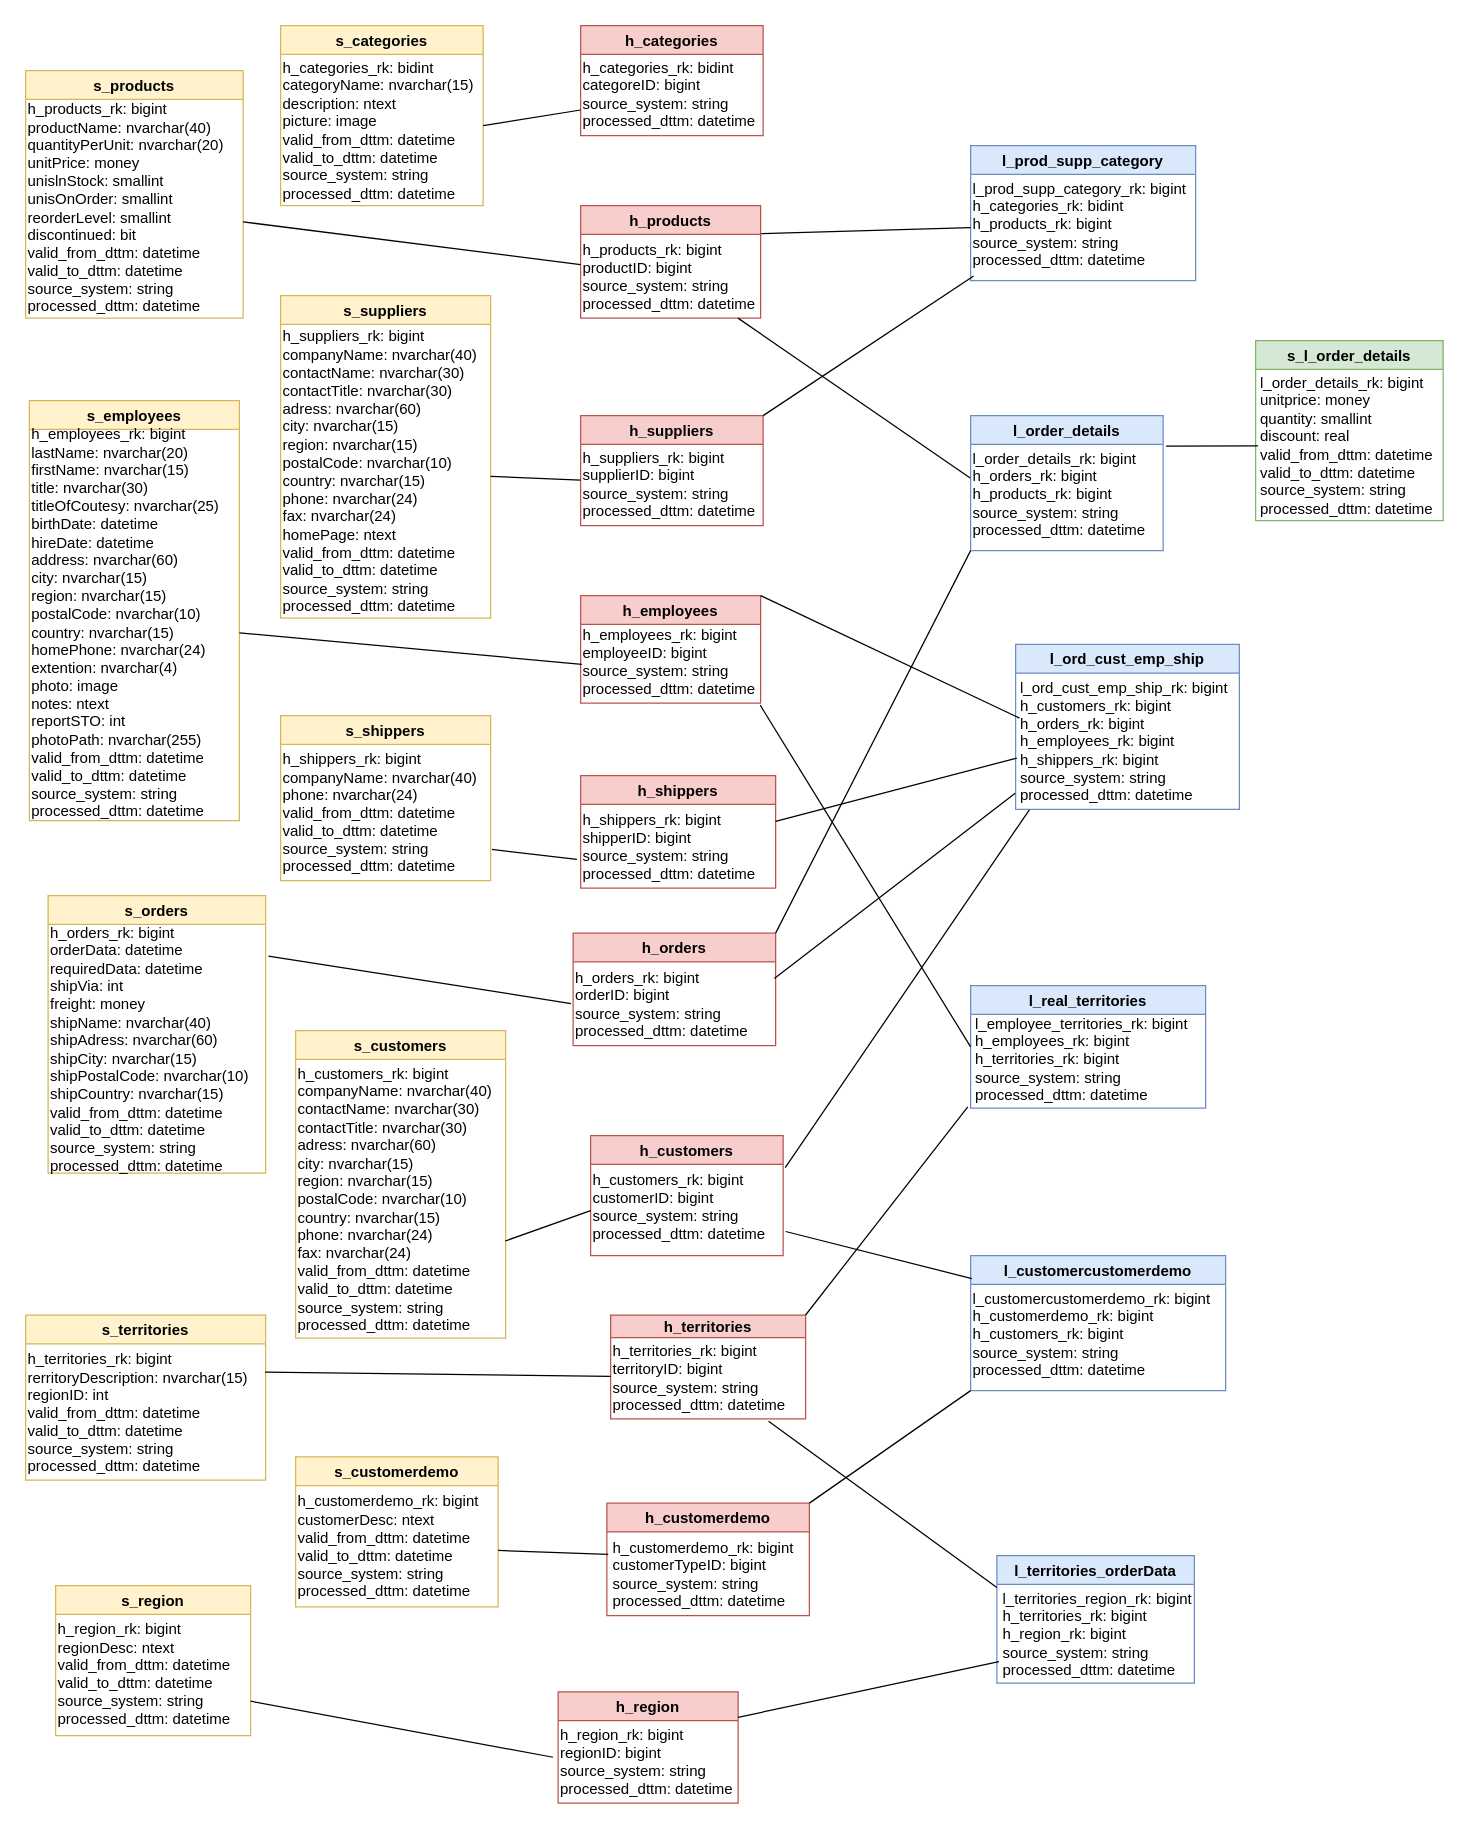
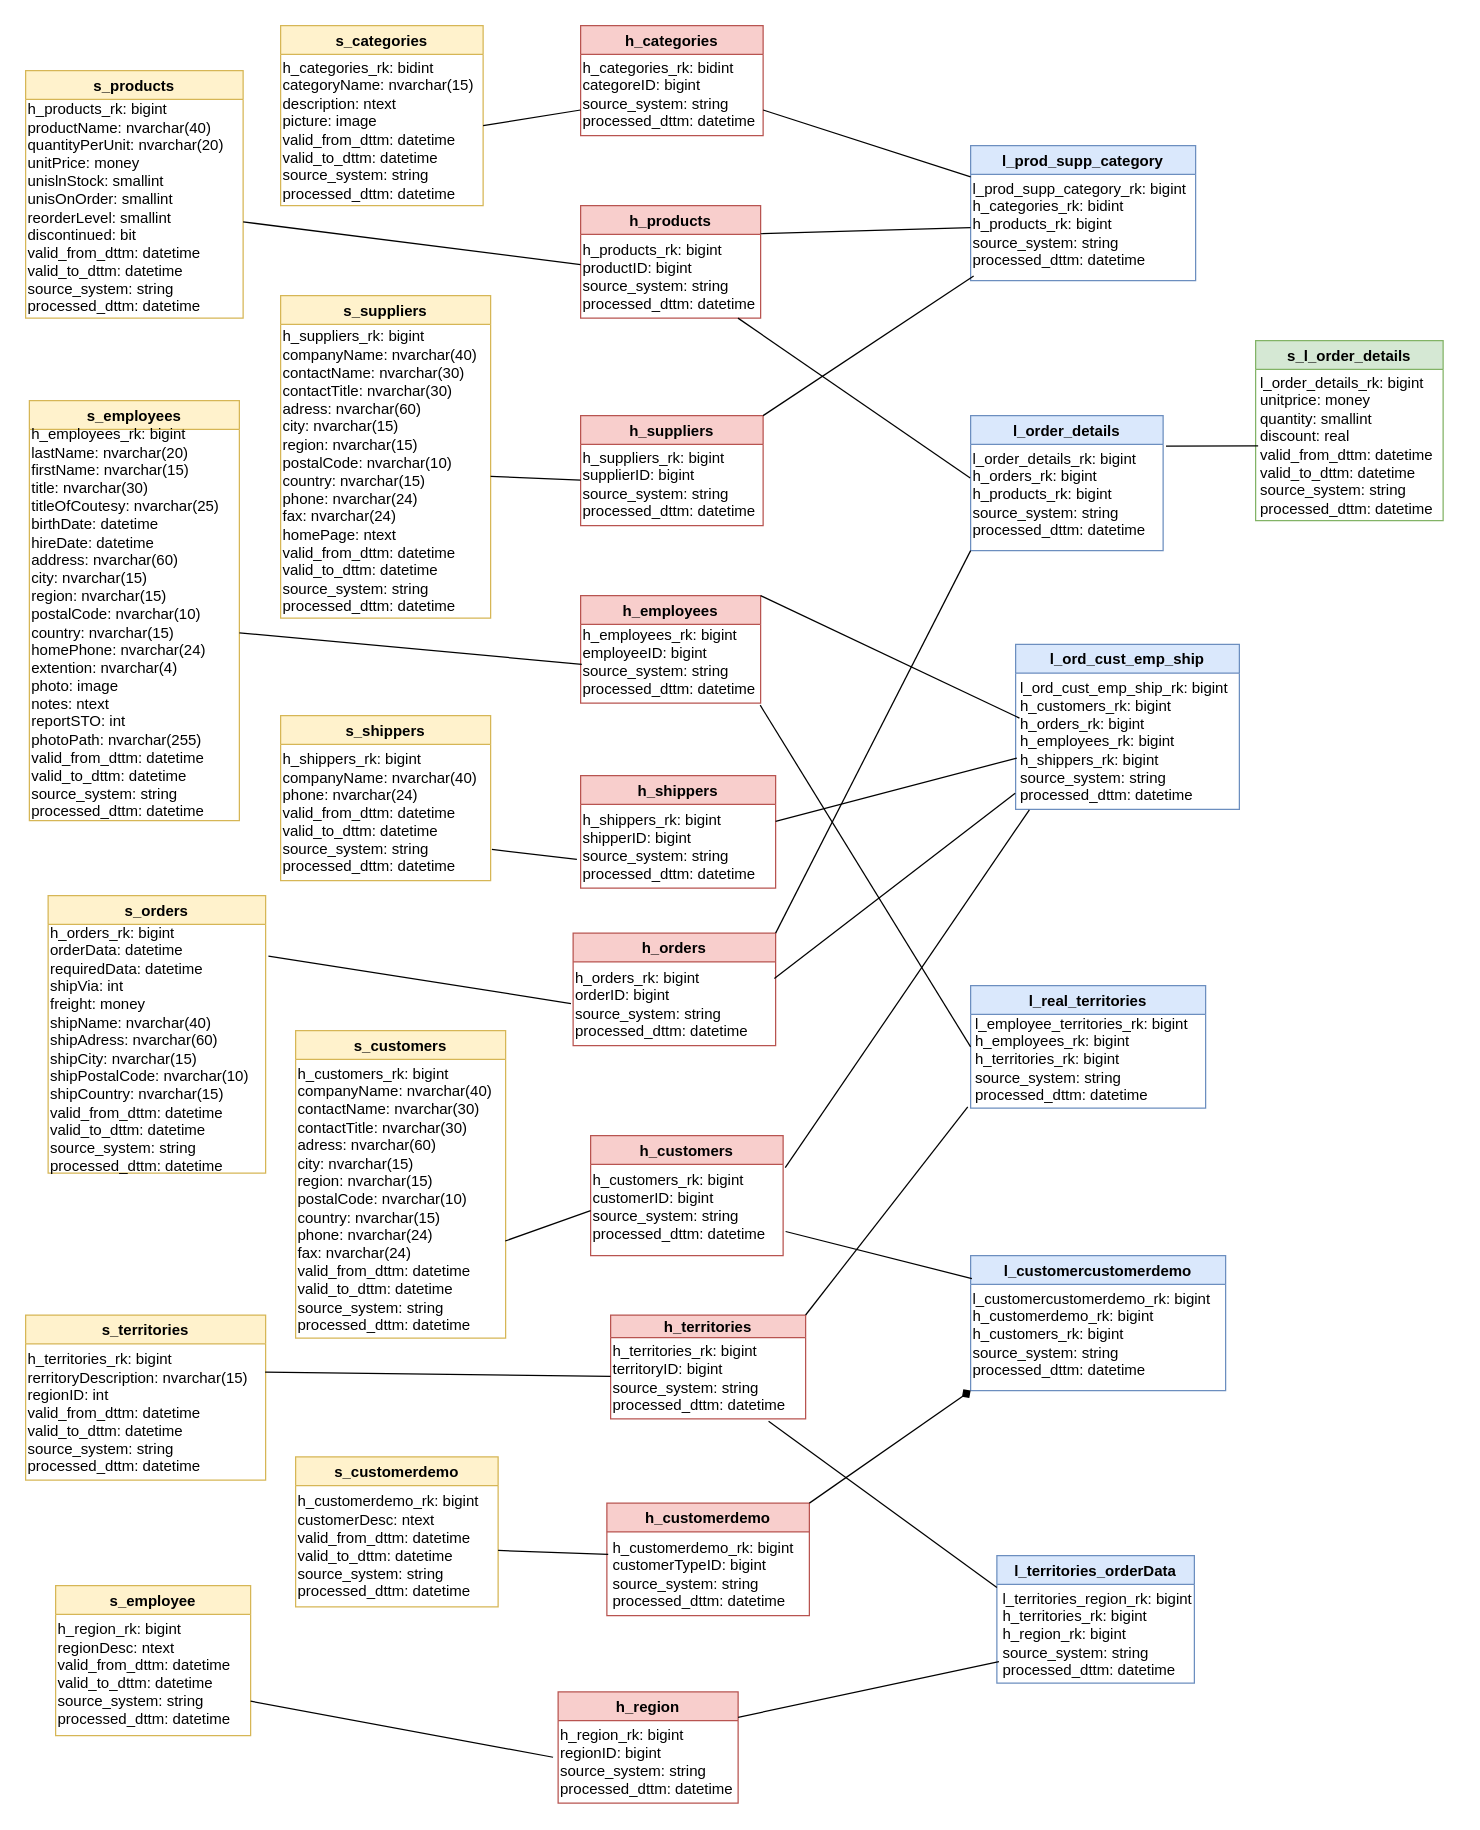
none -> (866, 143)
(965, 1395) -> (962, 1397)
(153, 1601) -> (153, 1601)
